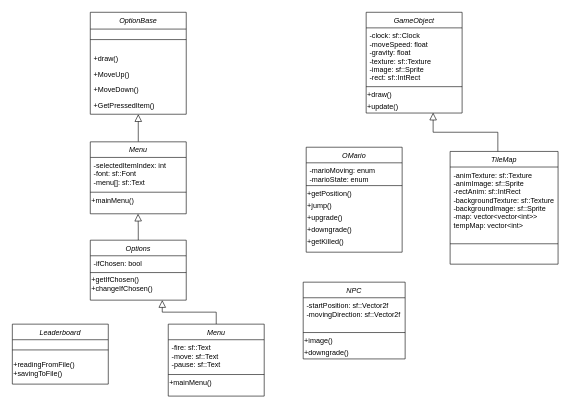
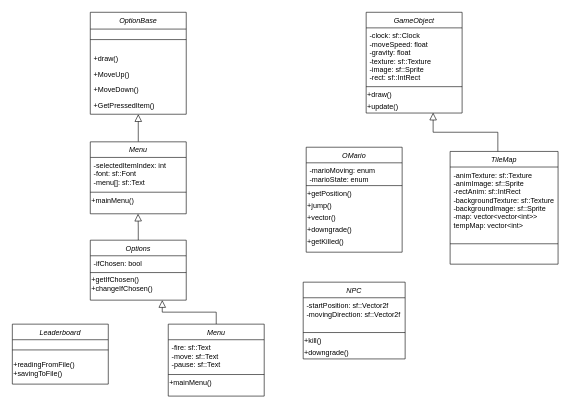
(328, 218) -> (326, 218)
(320, 341) -> (316, 341)
